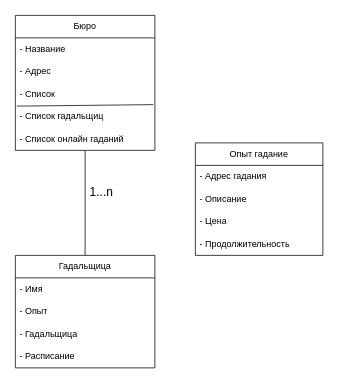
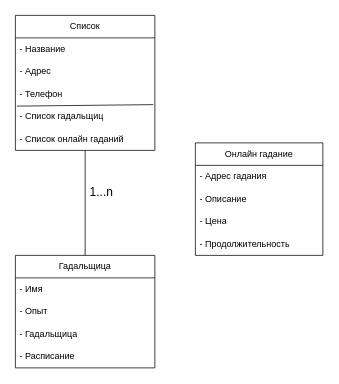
(85, 27) -> (85, 27)
(39, 94) -> (41, 94)
(259, 154) -> (259, 154)
